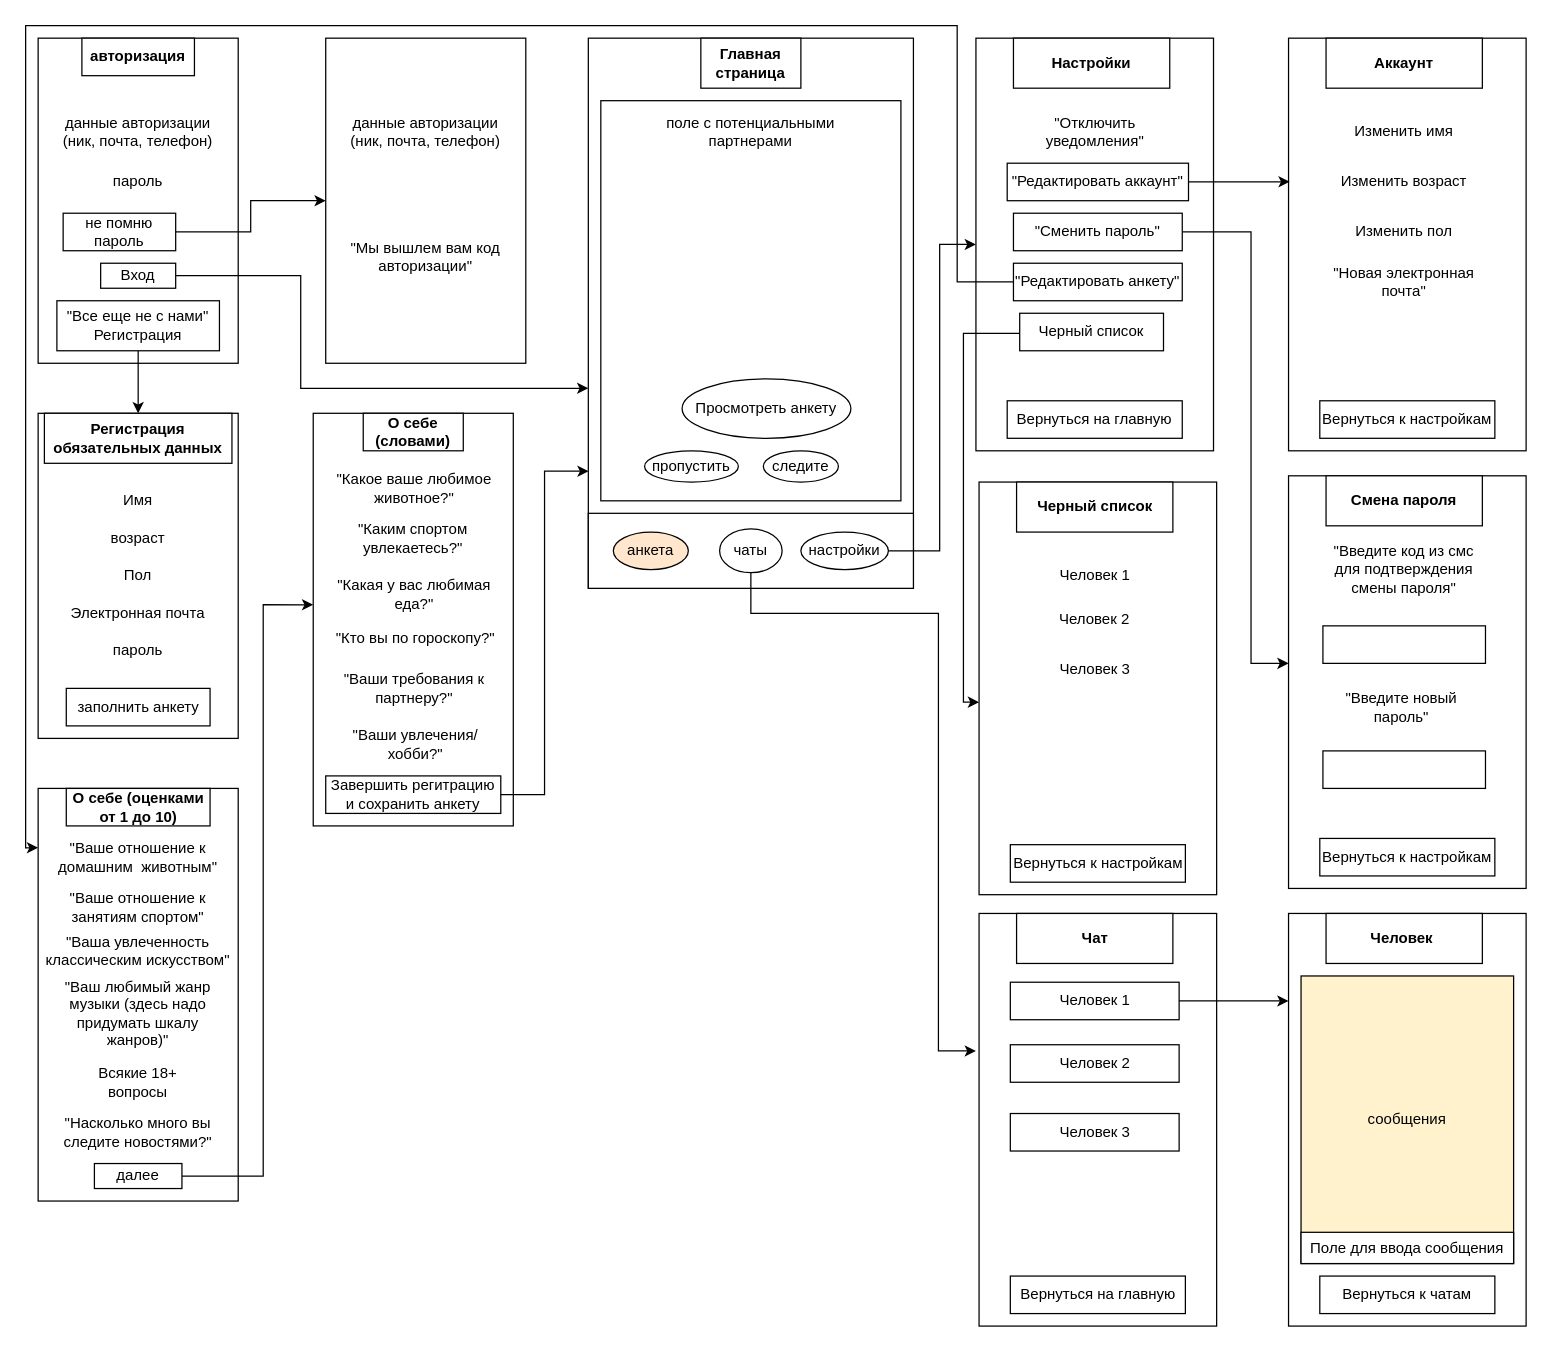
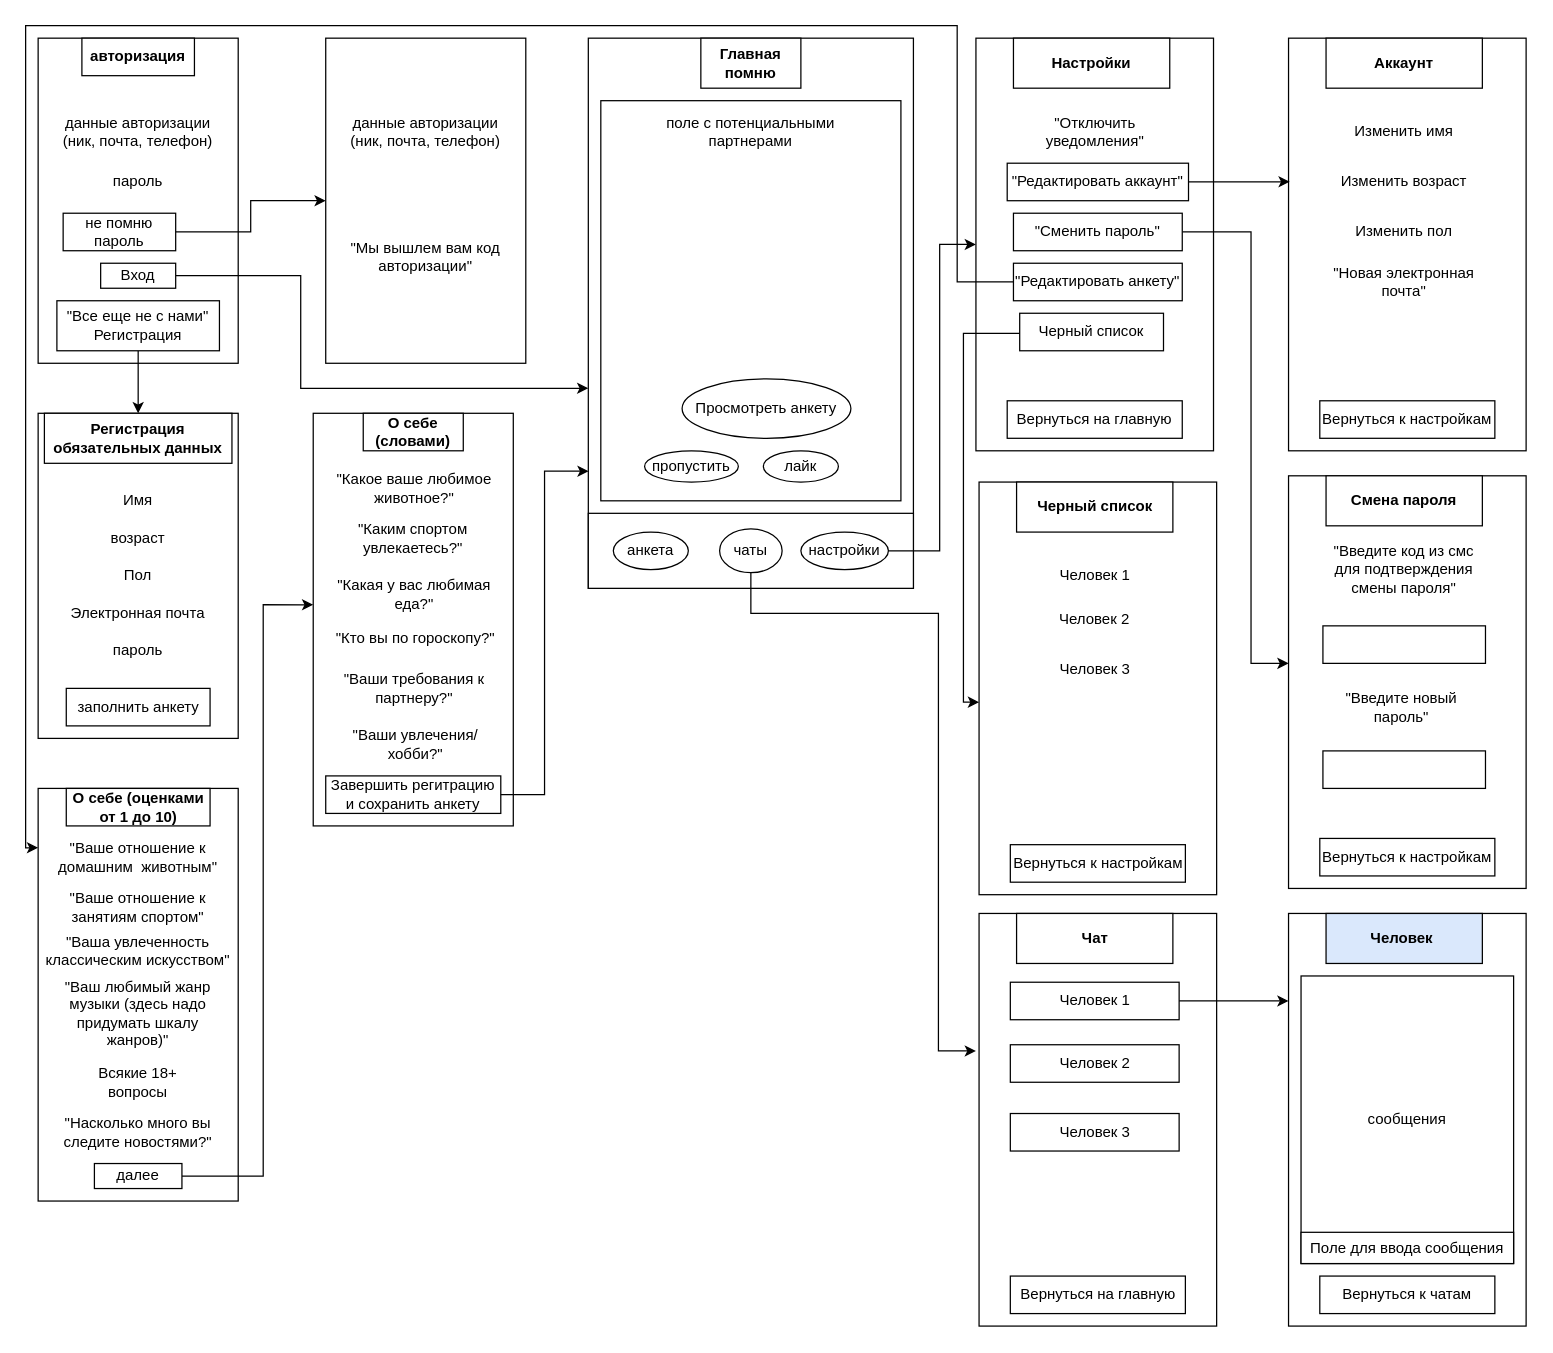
(751, 63) -> (751, 63)
(801, 467) -> (801, 467)
(651, 551) -> (651, 551)
(1404, 938) -> (1404, 938)
(1407, 1119) -> (1407, 1119)
